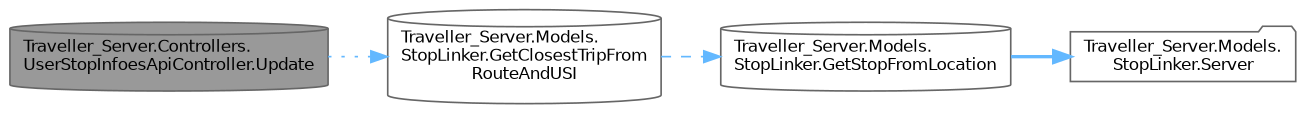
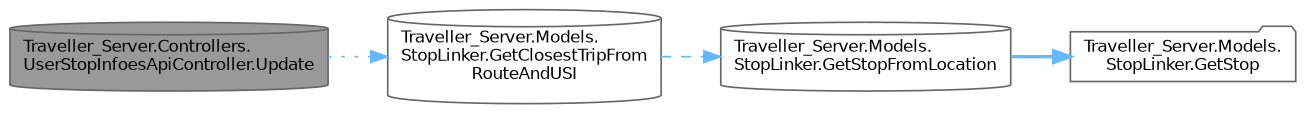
(1183, 57) -> (1183, 57)
